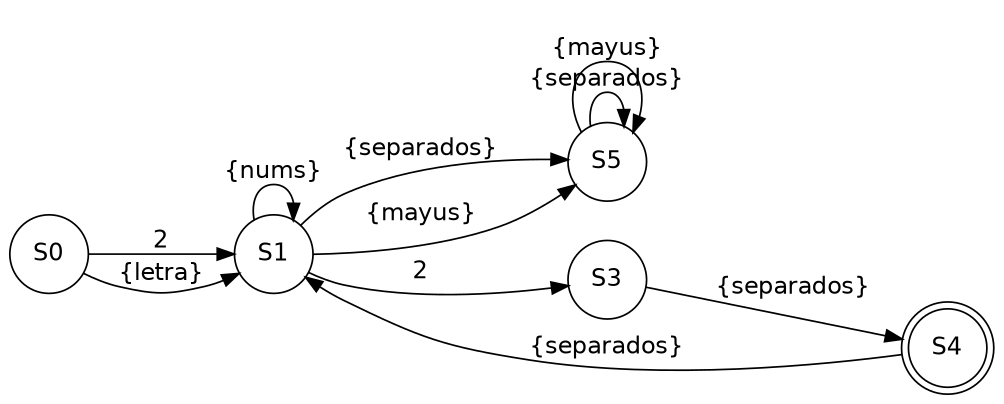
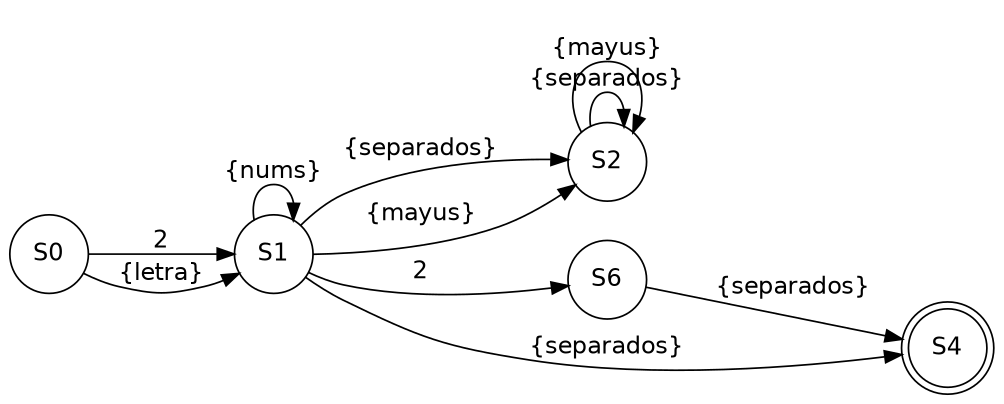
(607, 162) -> (607, 162)
(607, 280) -> (607, 280)
(604, 368) -> (587, 367)
